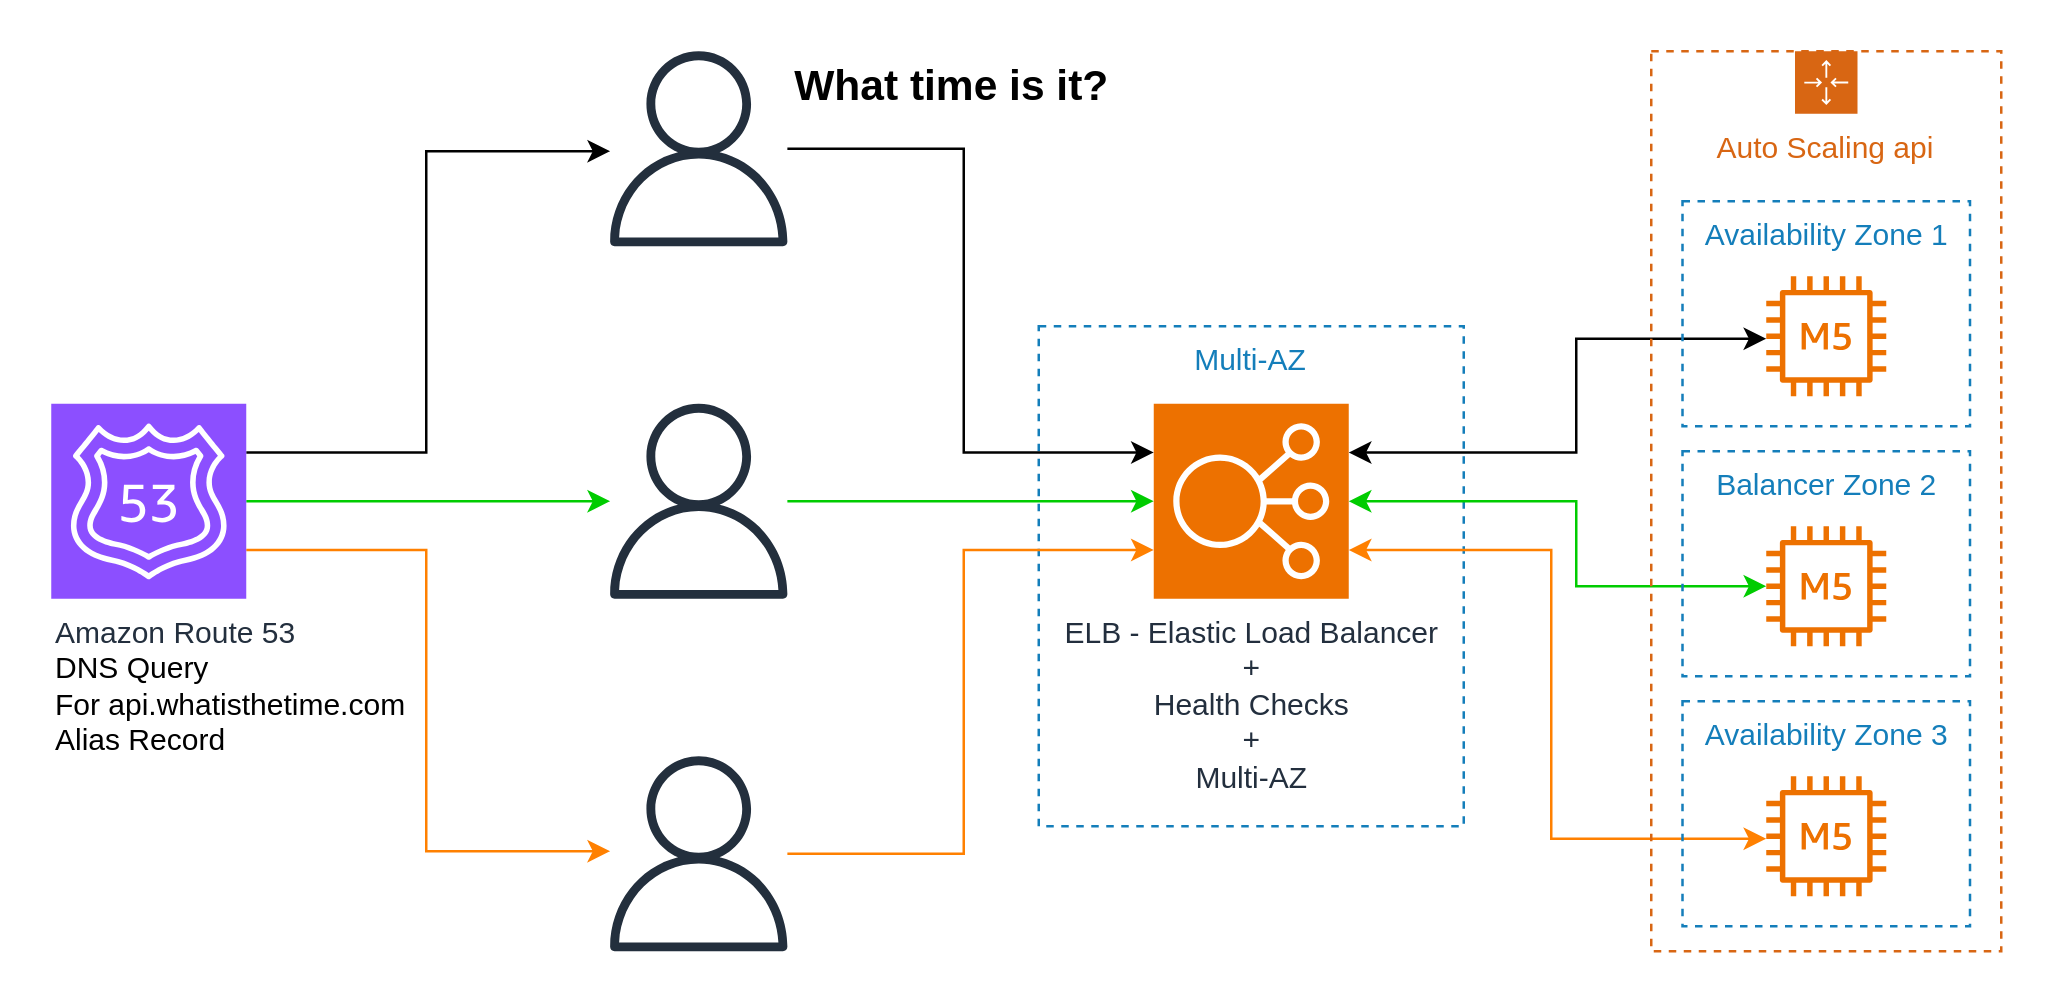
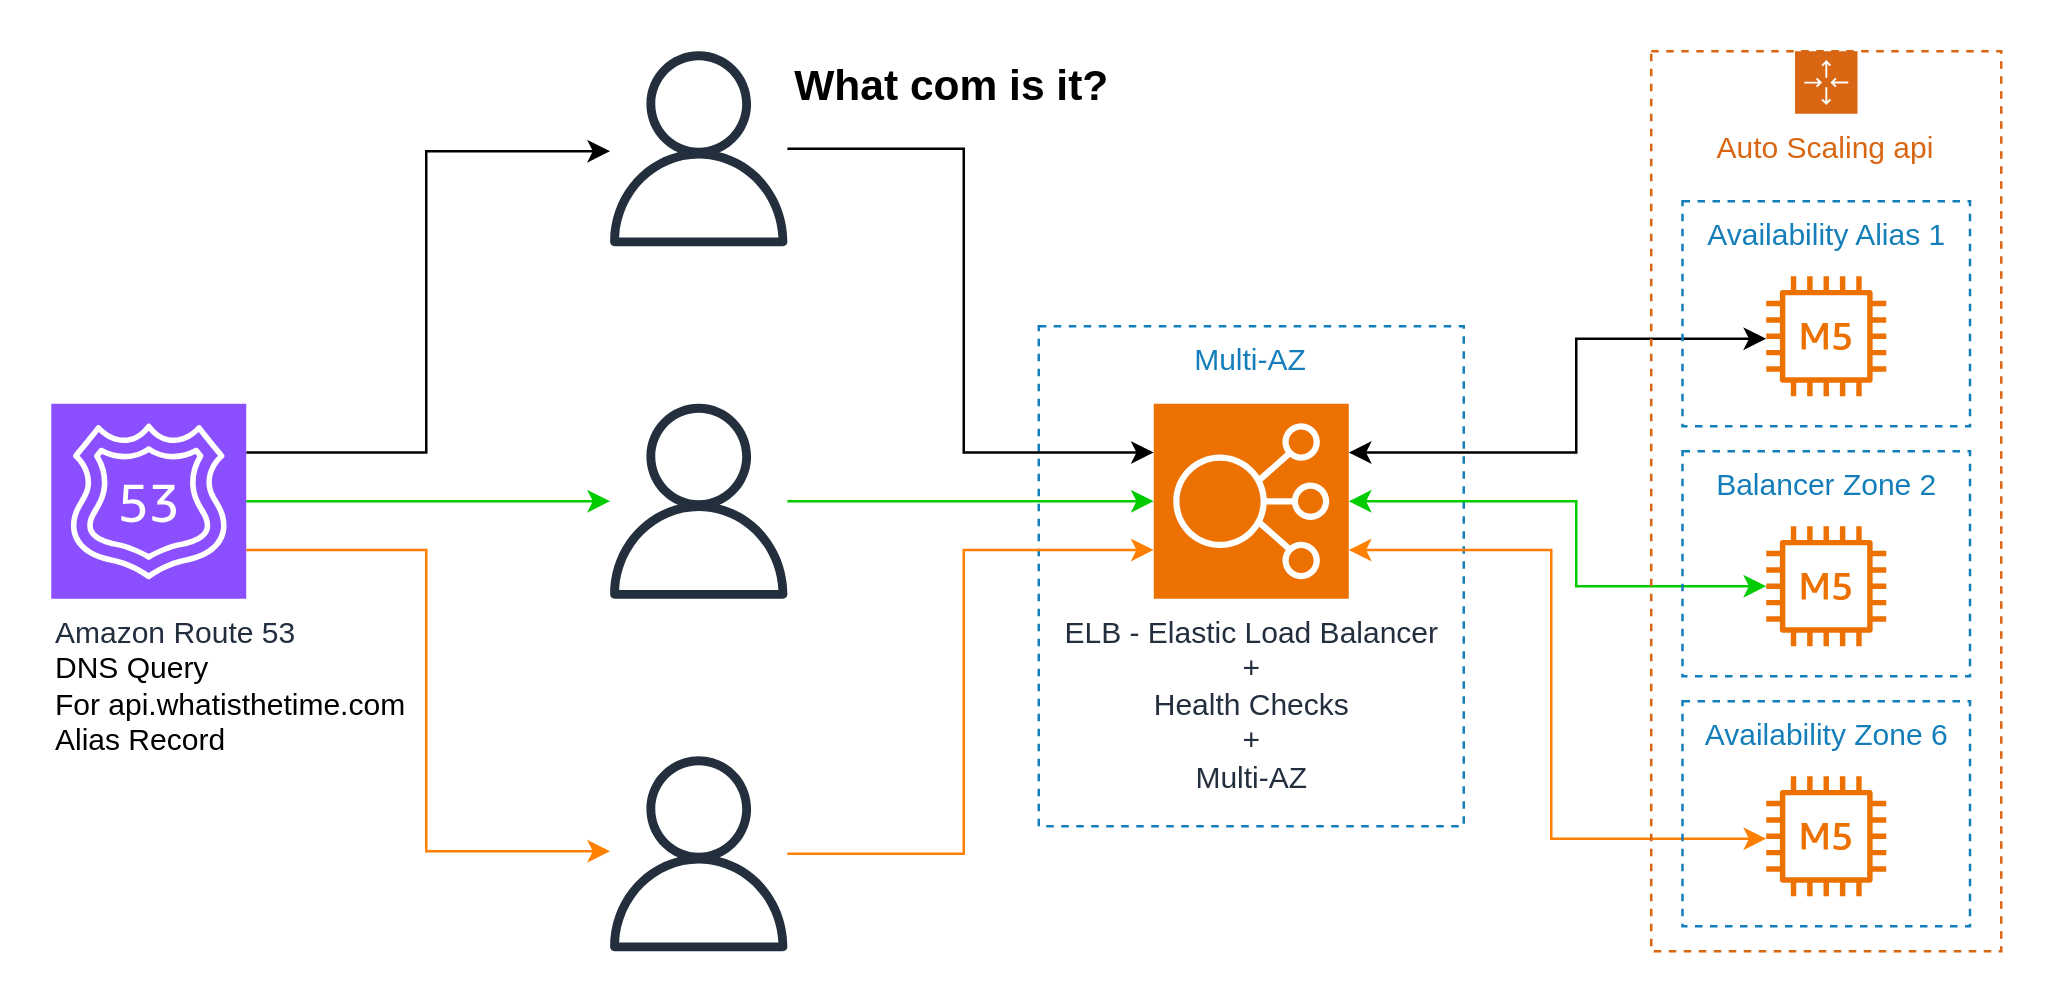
(953, 89) -> (953, 89)
(1828, 237) -> (1828, 237)
(1828, 737) -> (1828, 737)
